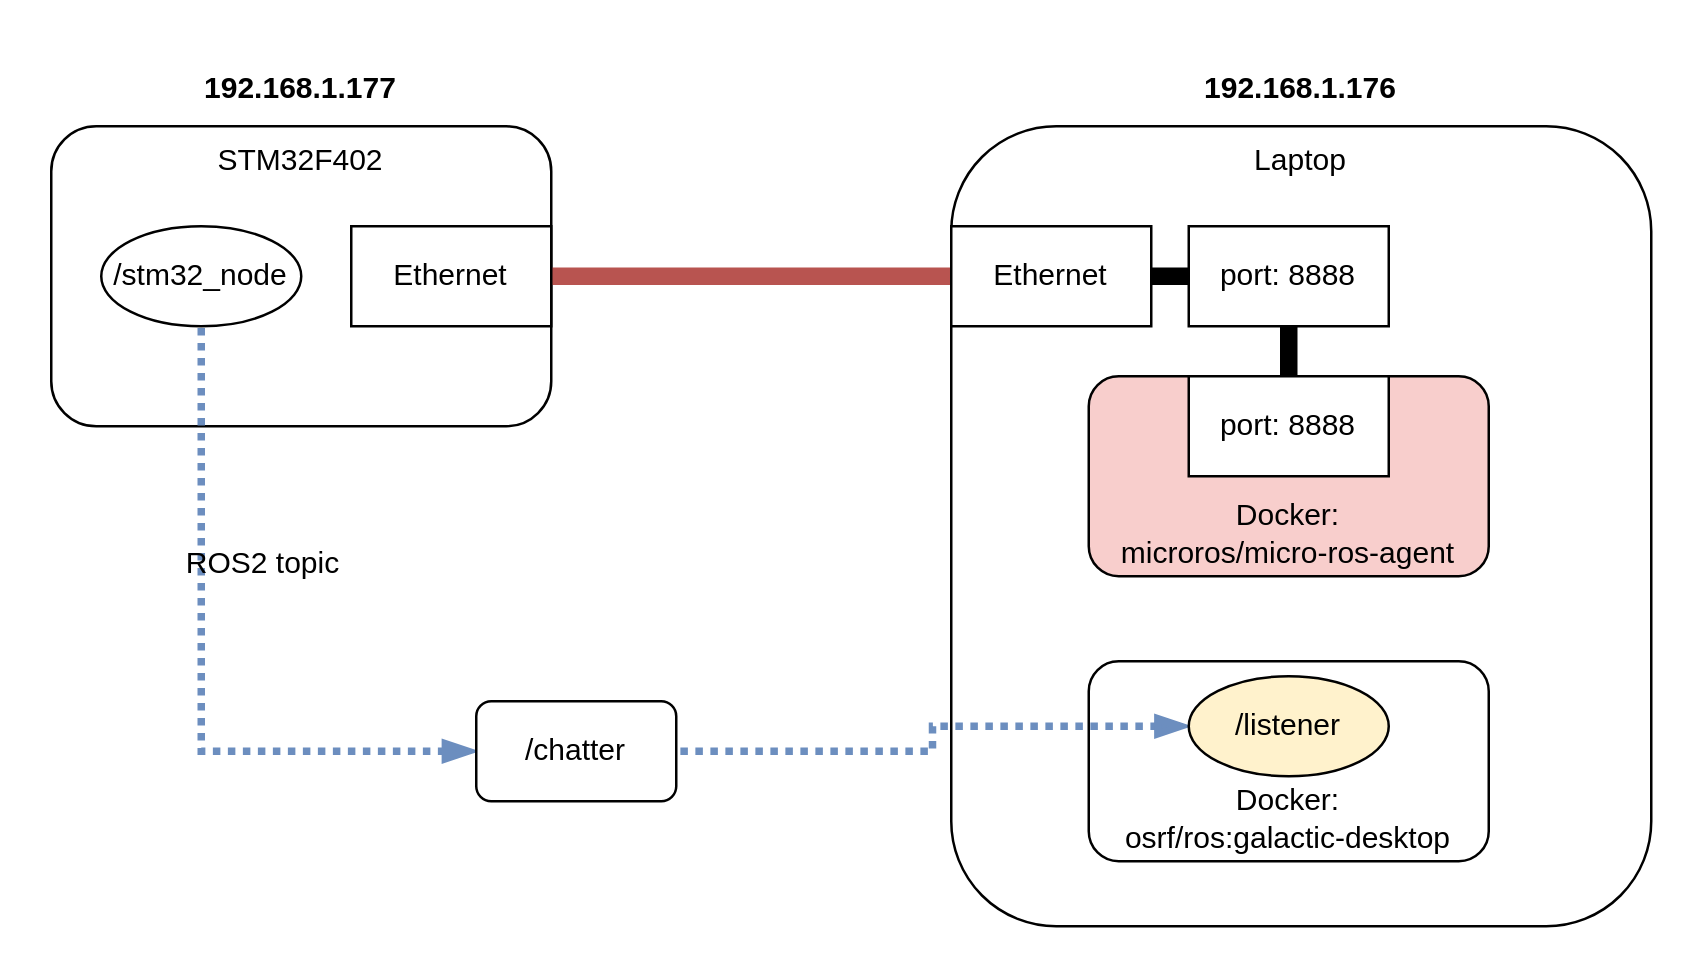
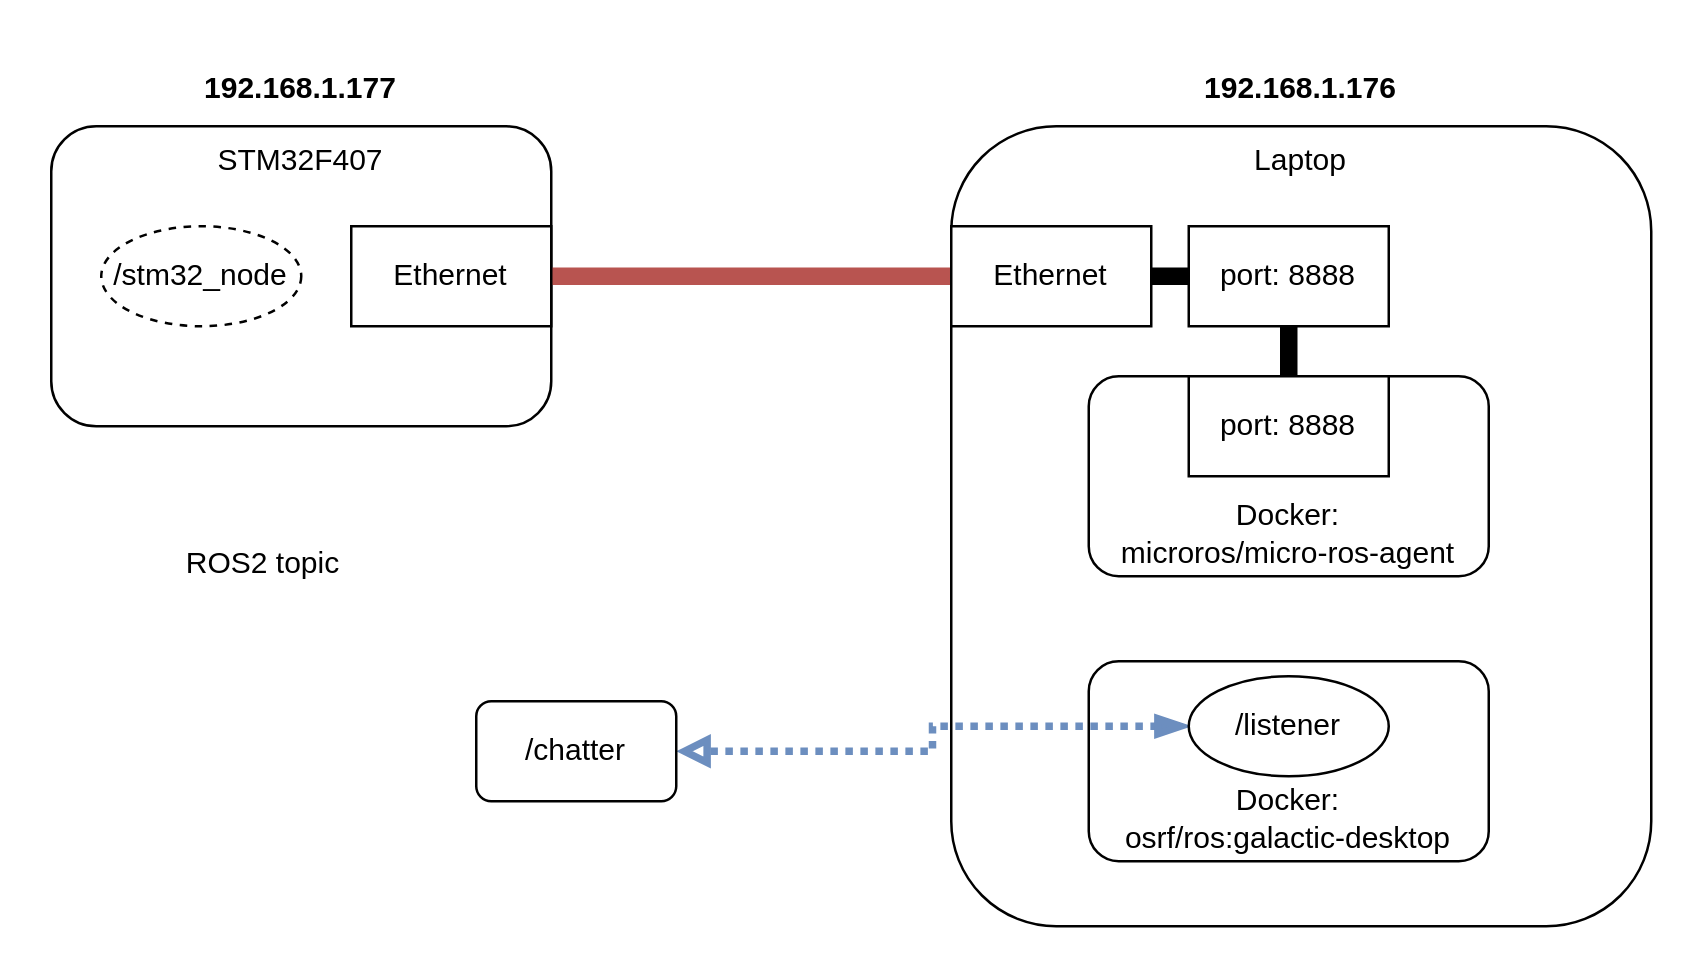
(301, 162) -> (301, 162)
(201, 276) -> (201, 276)
(1289, 533) -> (1289, 533)
(201, 661) -> none
(1289, 726) -> (1289, 726)
(694, 751) -> (709, 751)
